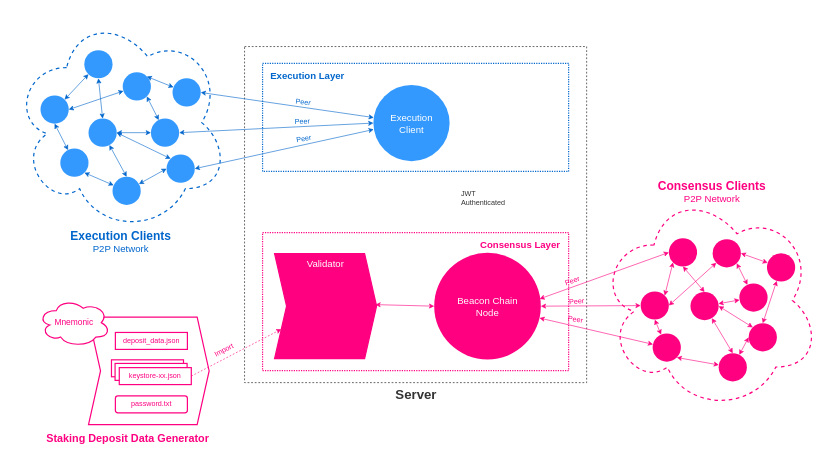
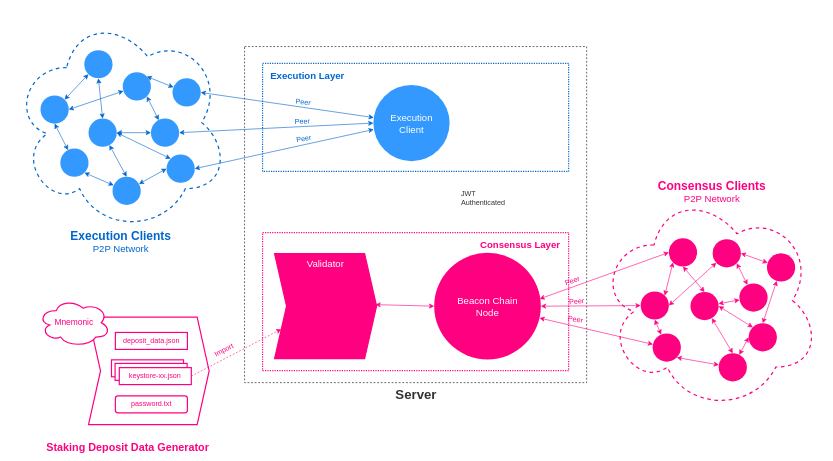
(165, 439) -> (165, 448)
